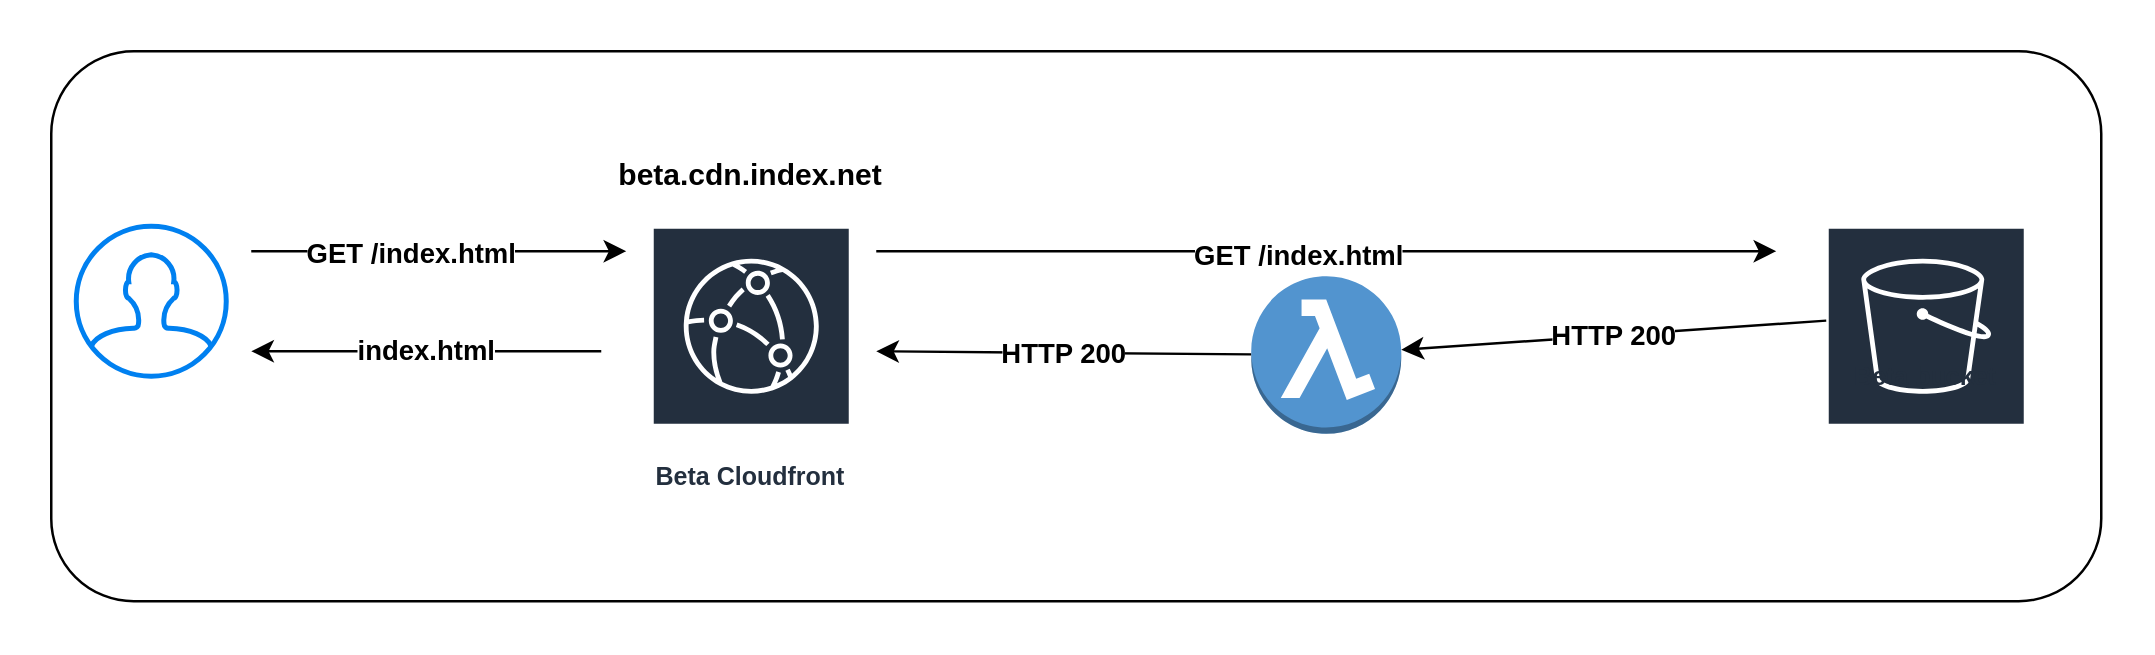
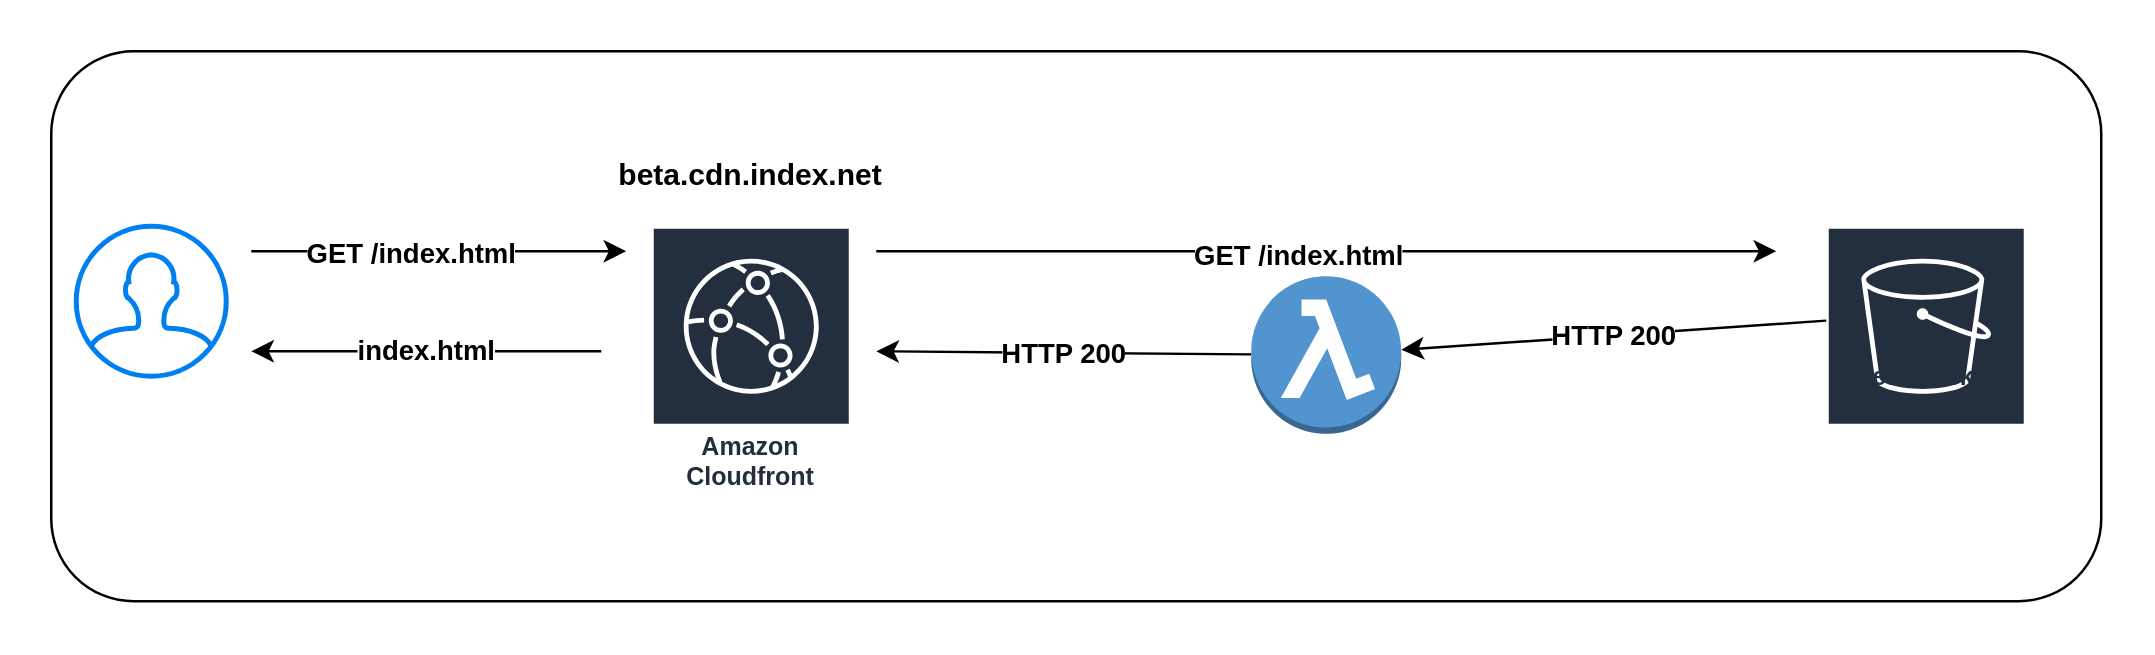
(751, 461) -> (751, 461)
